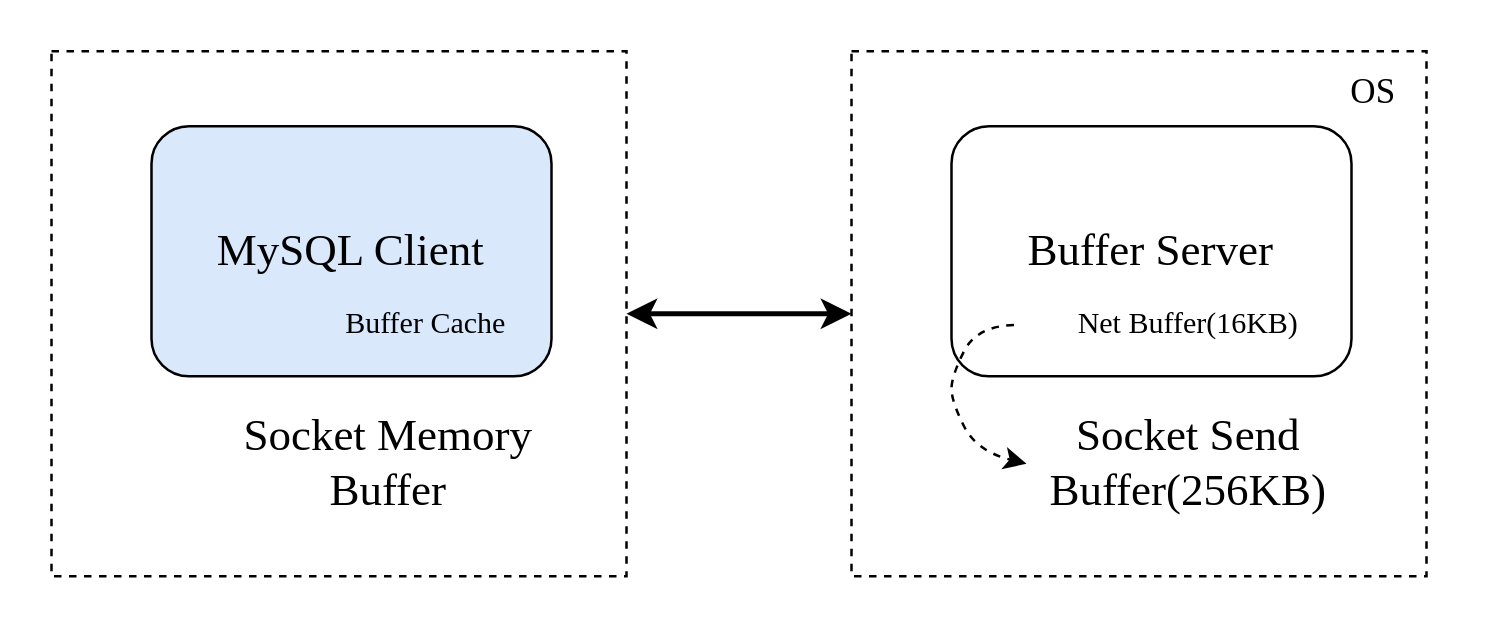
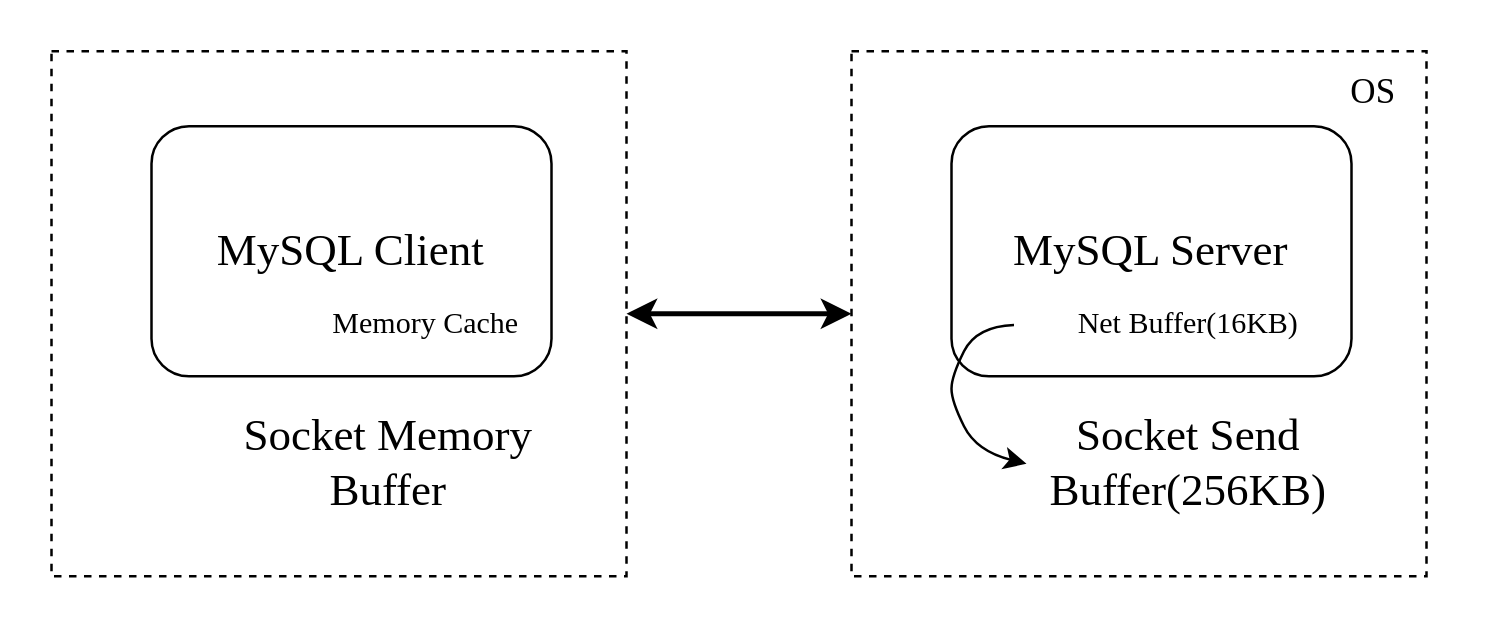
(351, 251) -> (351, 251)
(1151, 251) -> (1151, 251)
(426, 319) -> (426, 319)
(951, 390) -> (951, 390)
